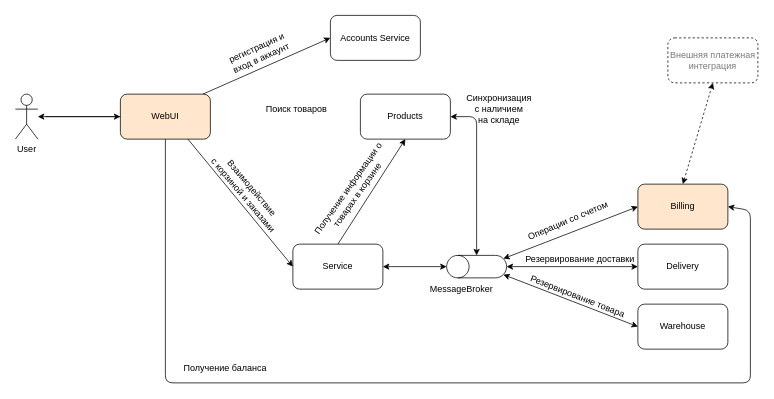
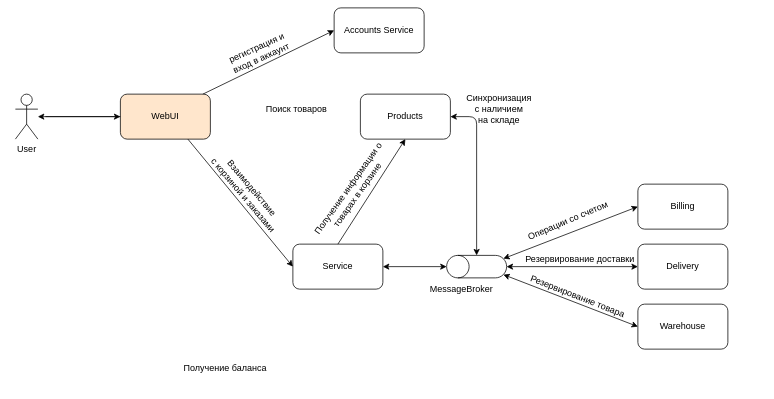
(375, 38) -> (379, 30)
(713, 60) -> none
(692, 154) -> none
(683, 207) -> (683, 207)
(165, 262) -> none
